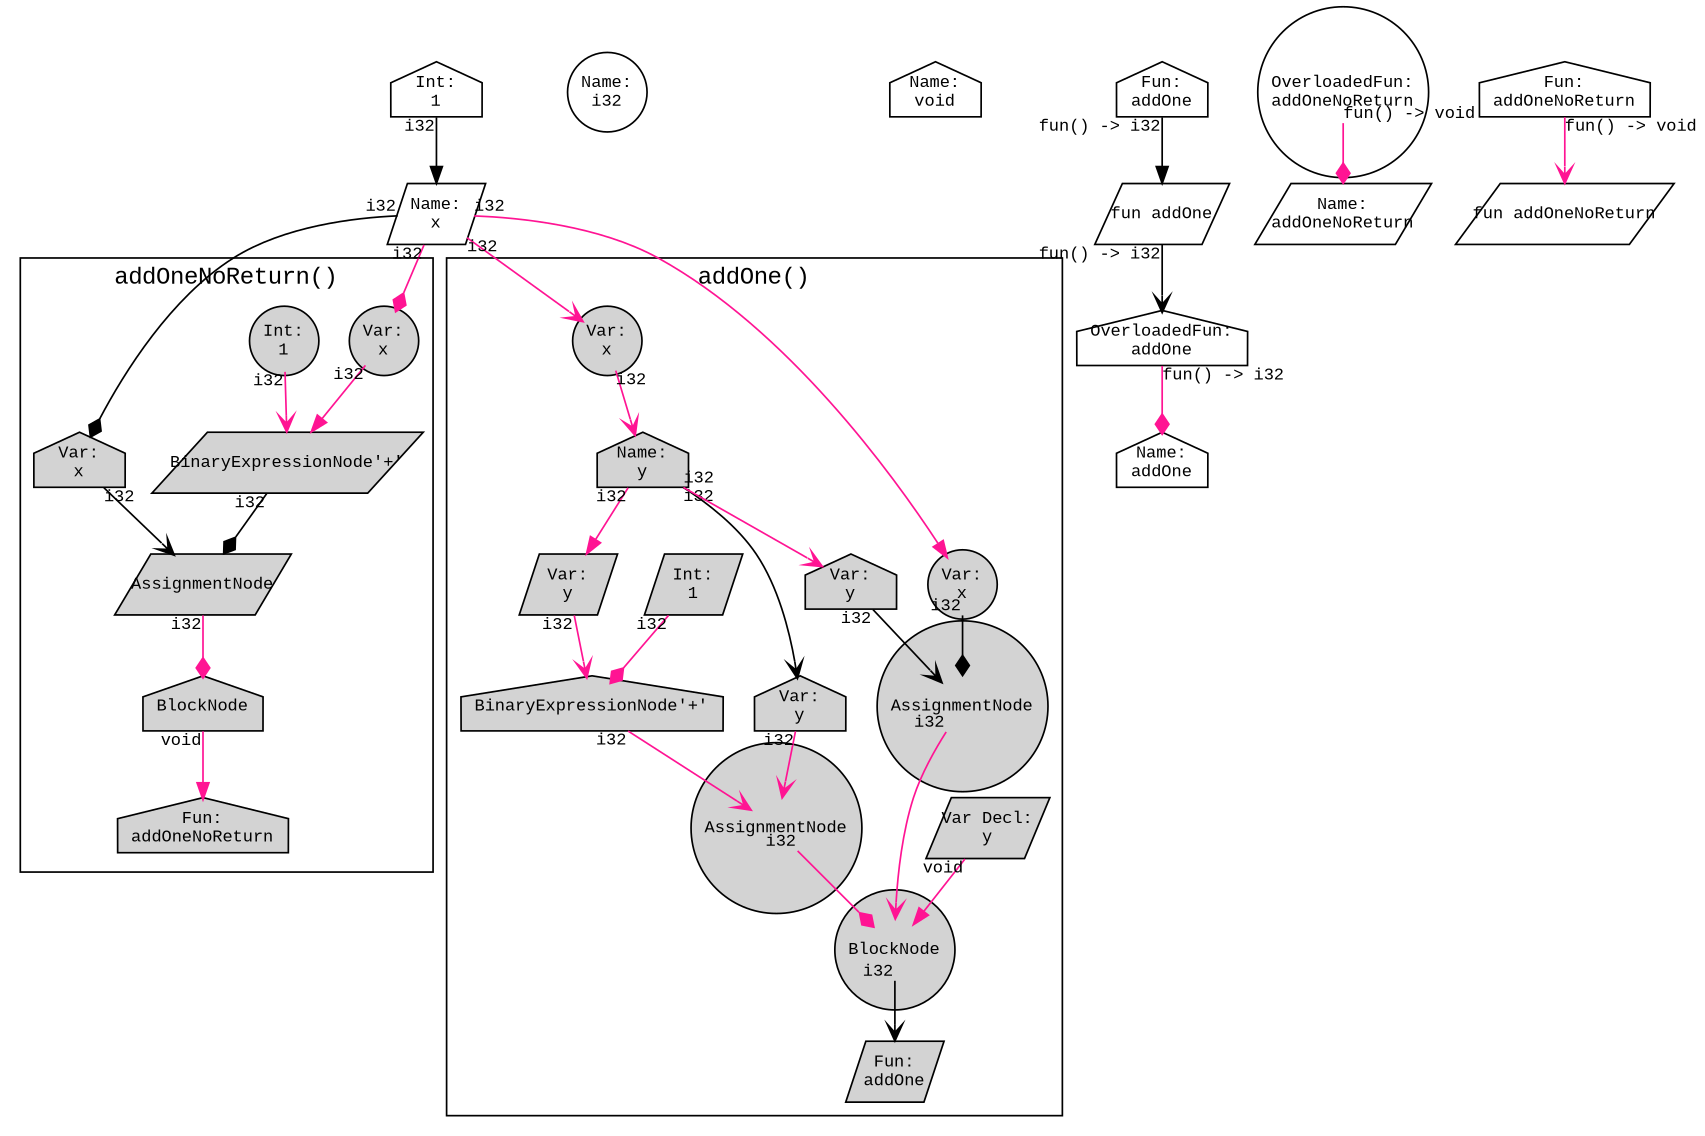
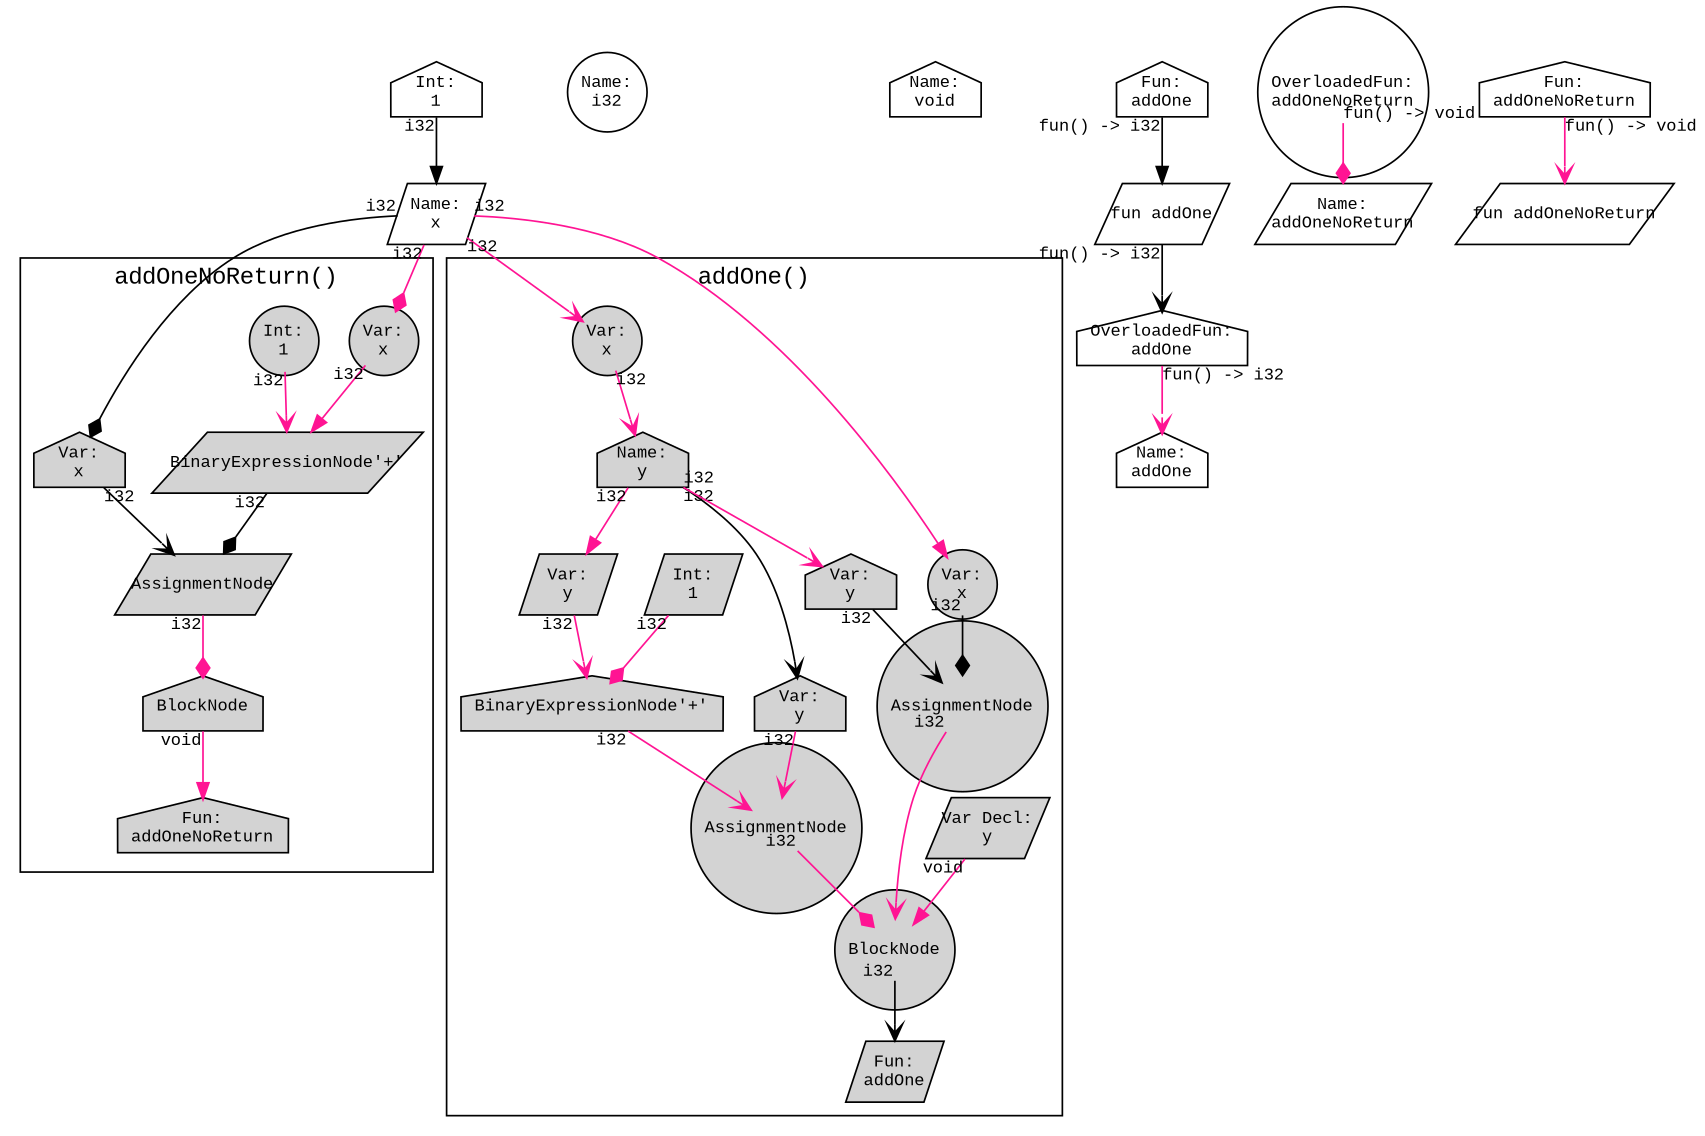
(1162, 390) -> (1162, 390)
